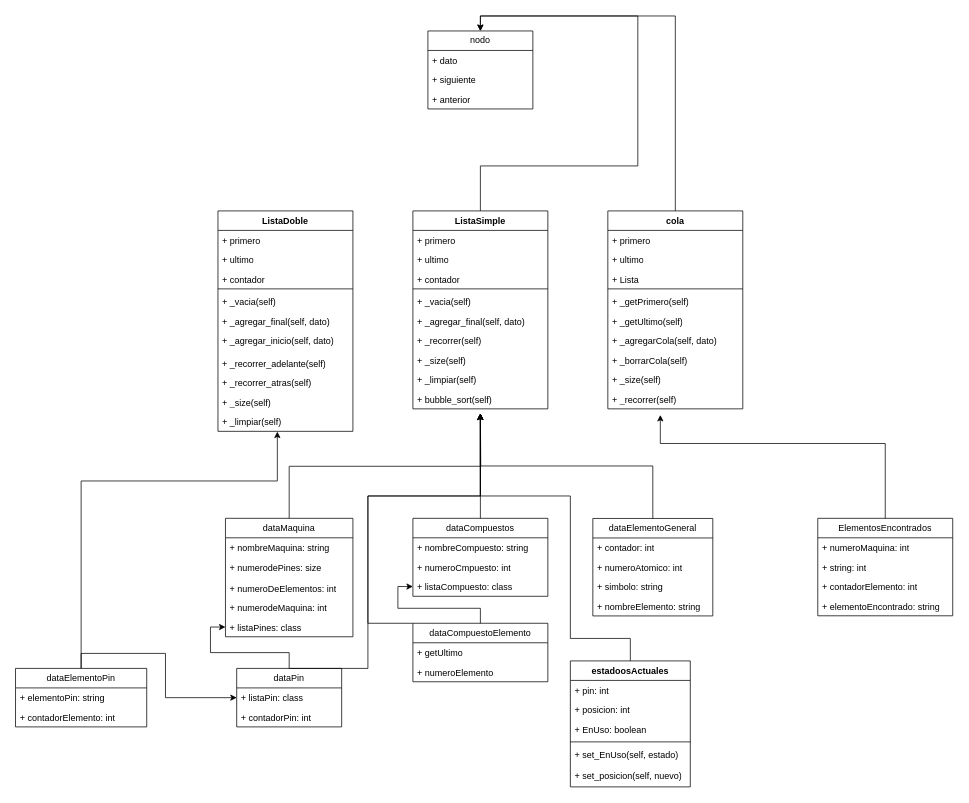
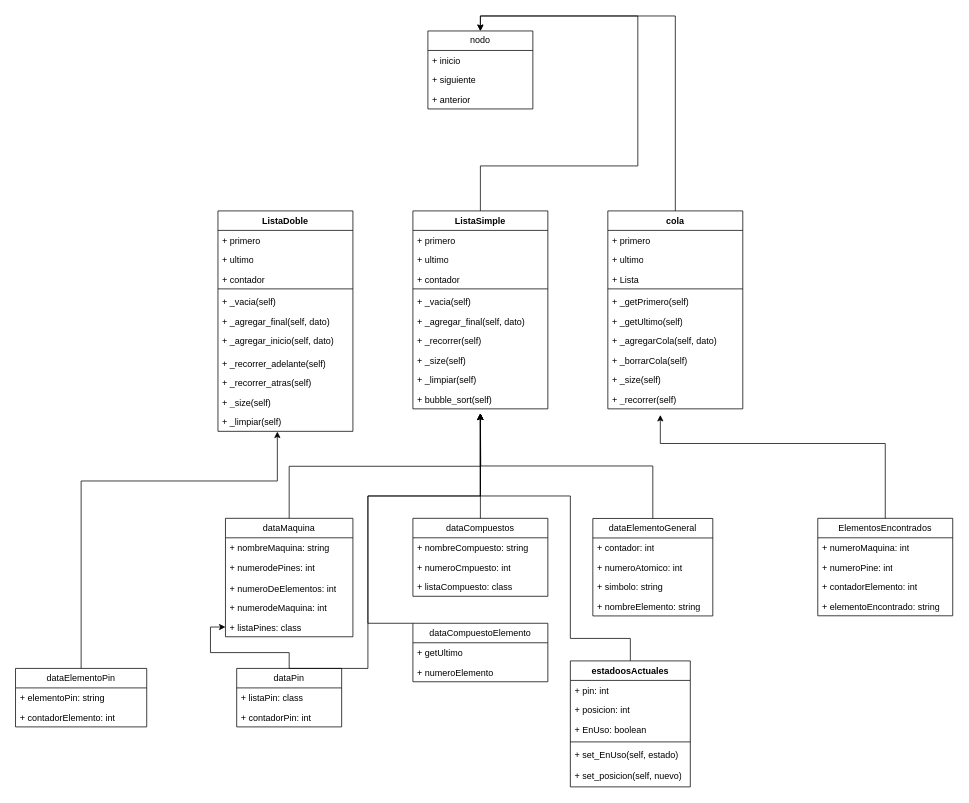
(446, 61) -> (448, 61)
(277, 568) -> (274, 568)
(849, 568) -> (859, 568)
(445, 608) -> none
(165, 668) -> none
